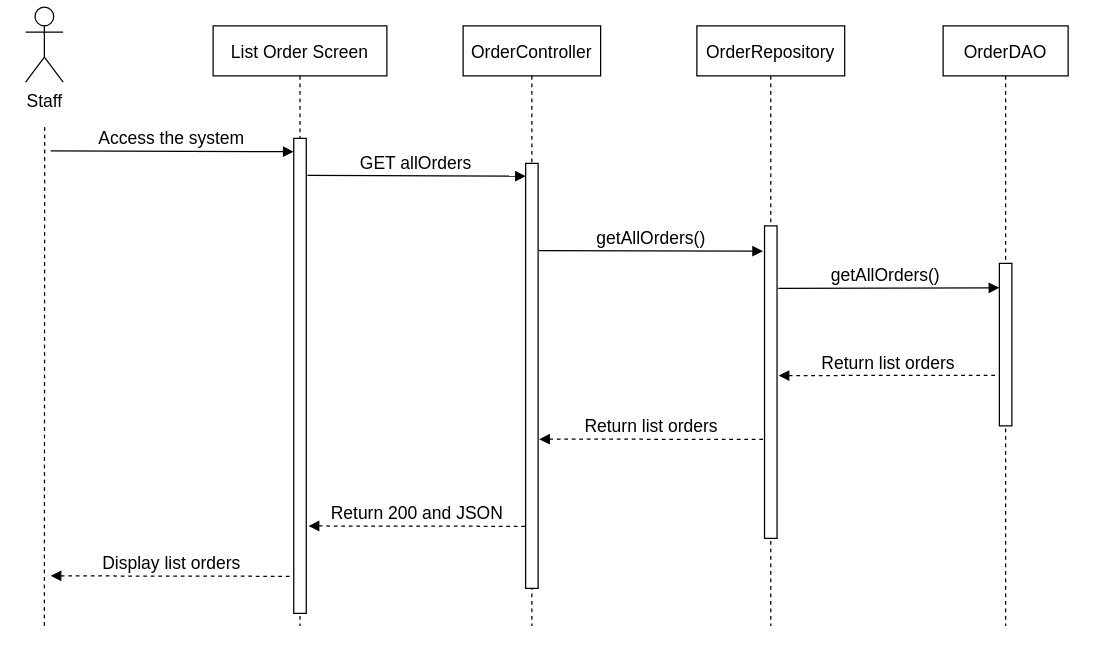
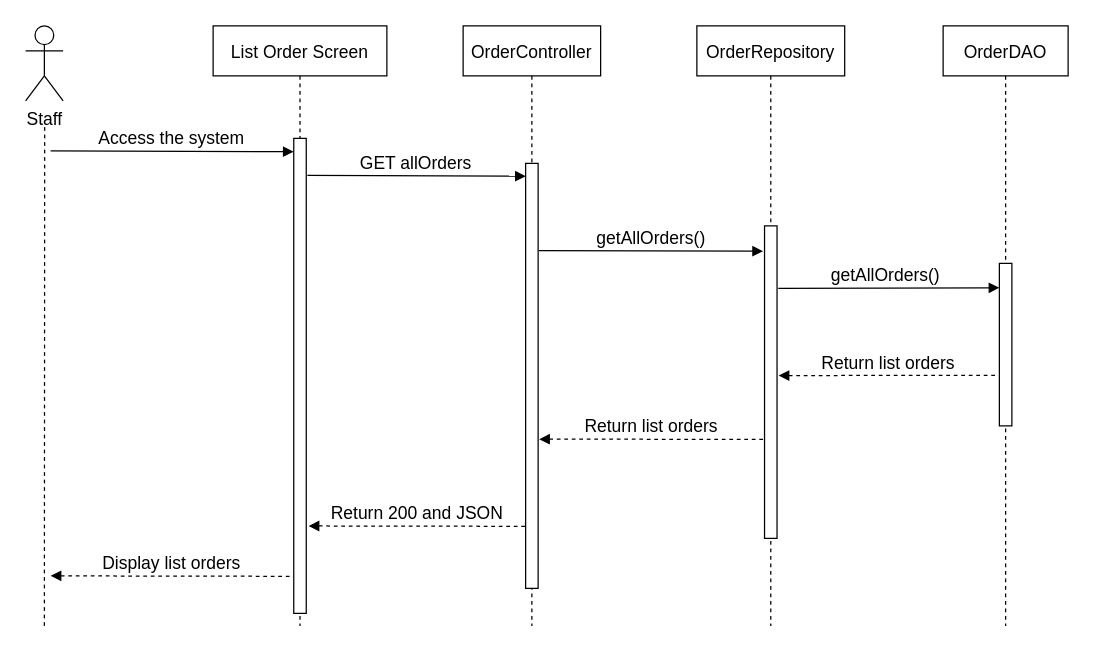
(44, 44) -> (44, 63)
